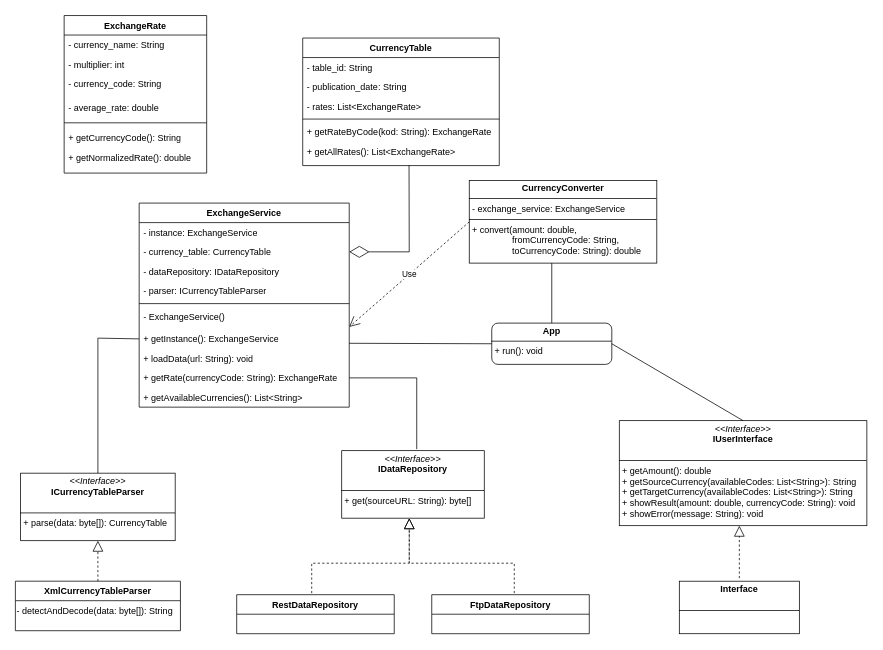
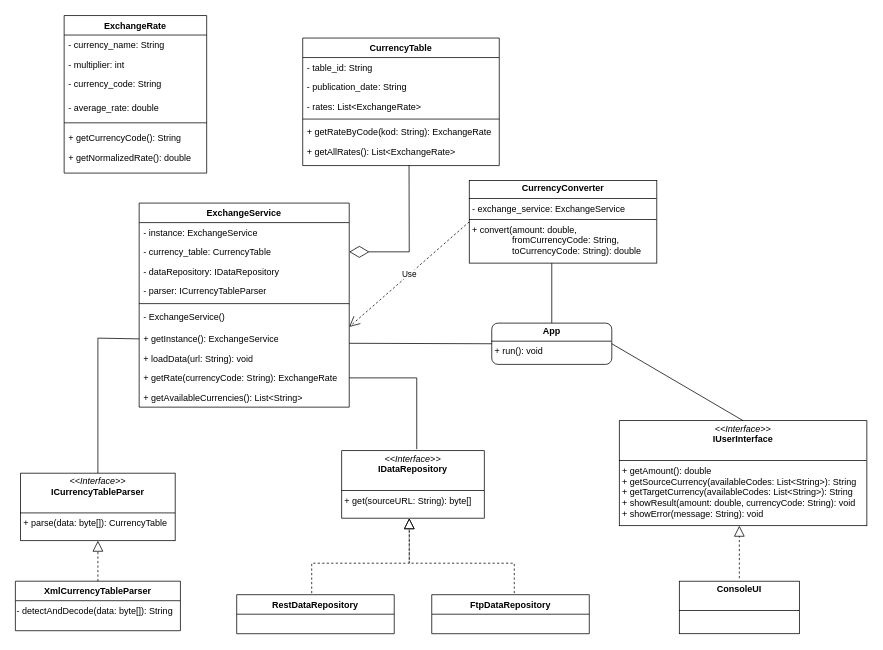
(702, 586) -> (701, 586)
